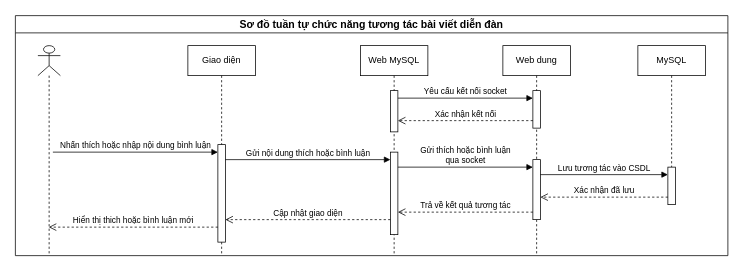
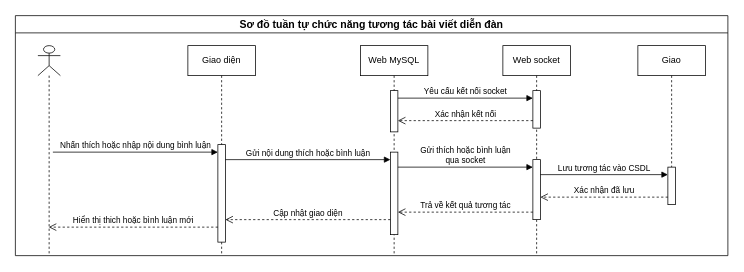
(537, 60) -> (537, 60)
(672, 60) -> (672, 60)
